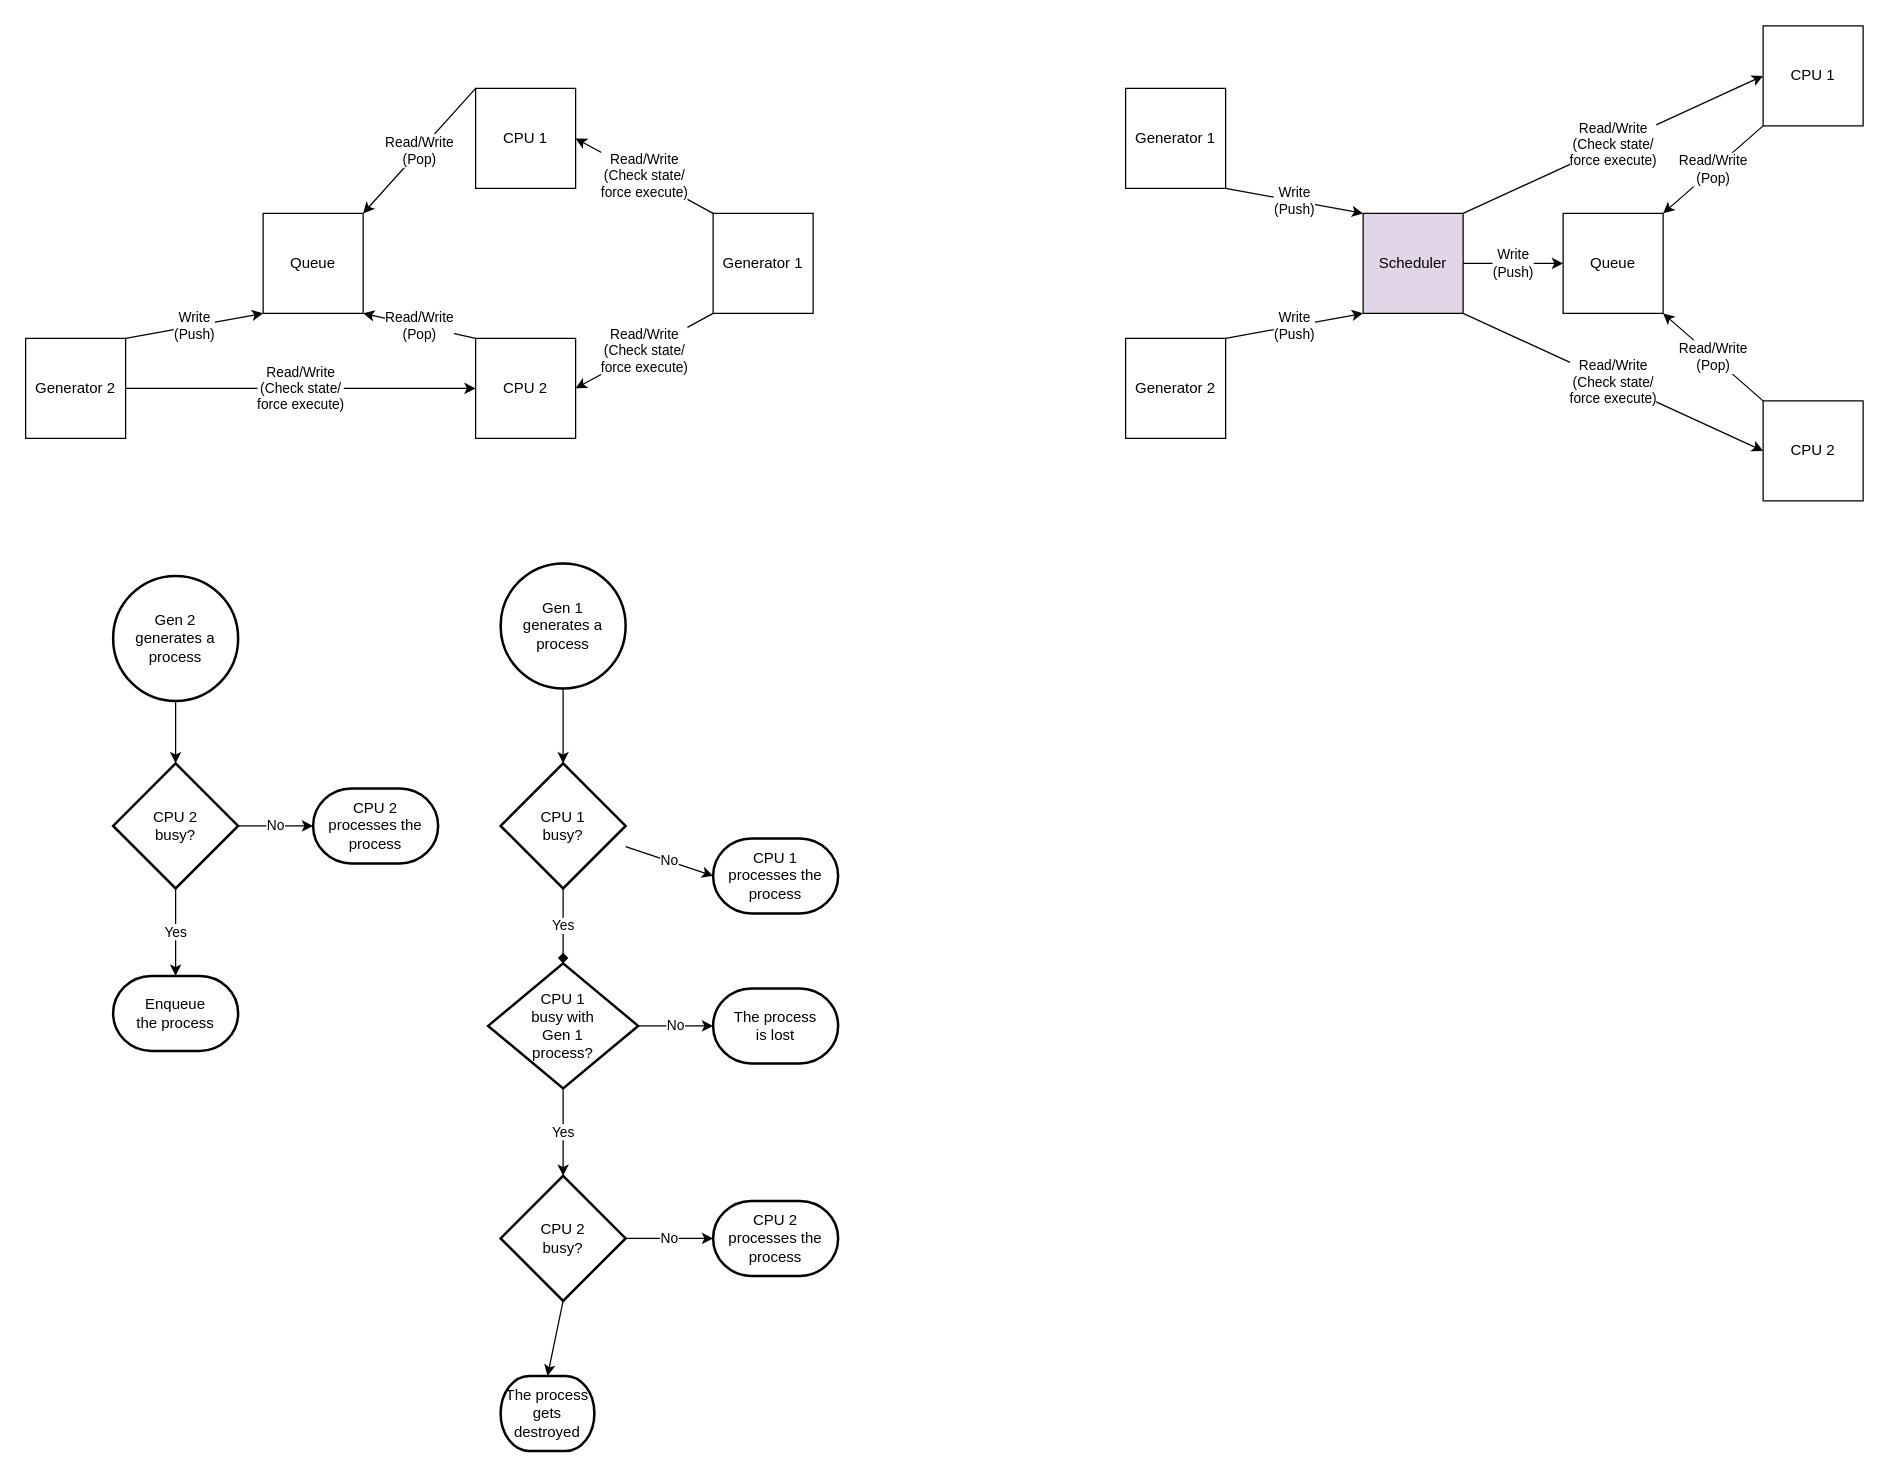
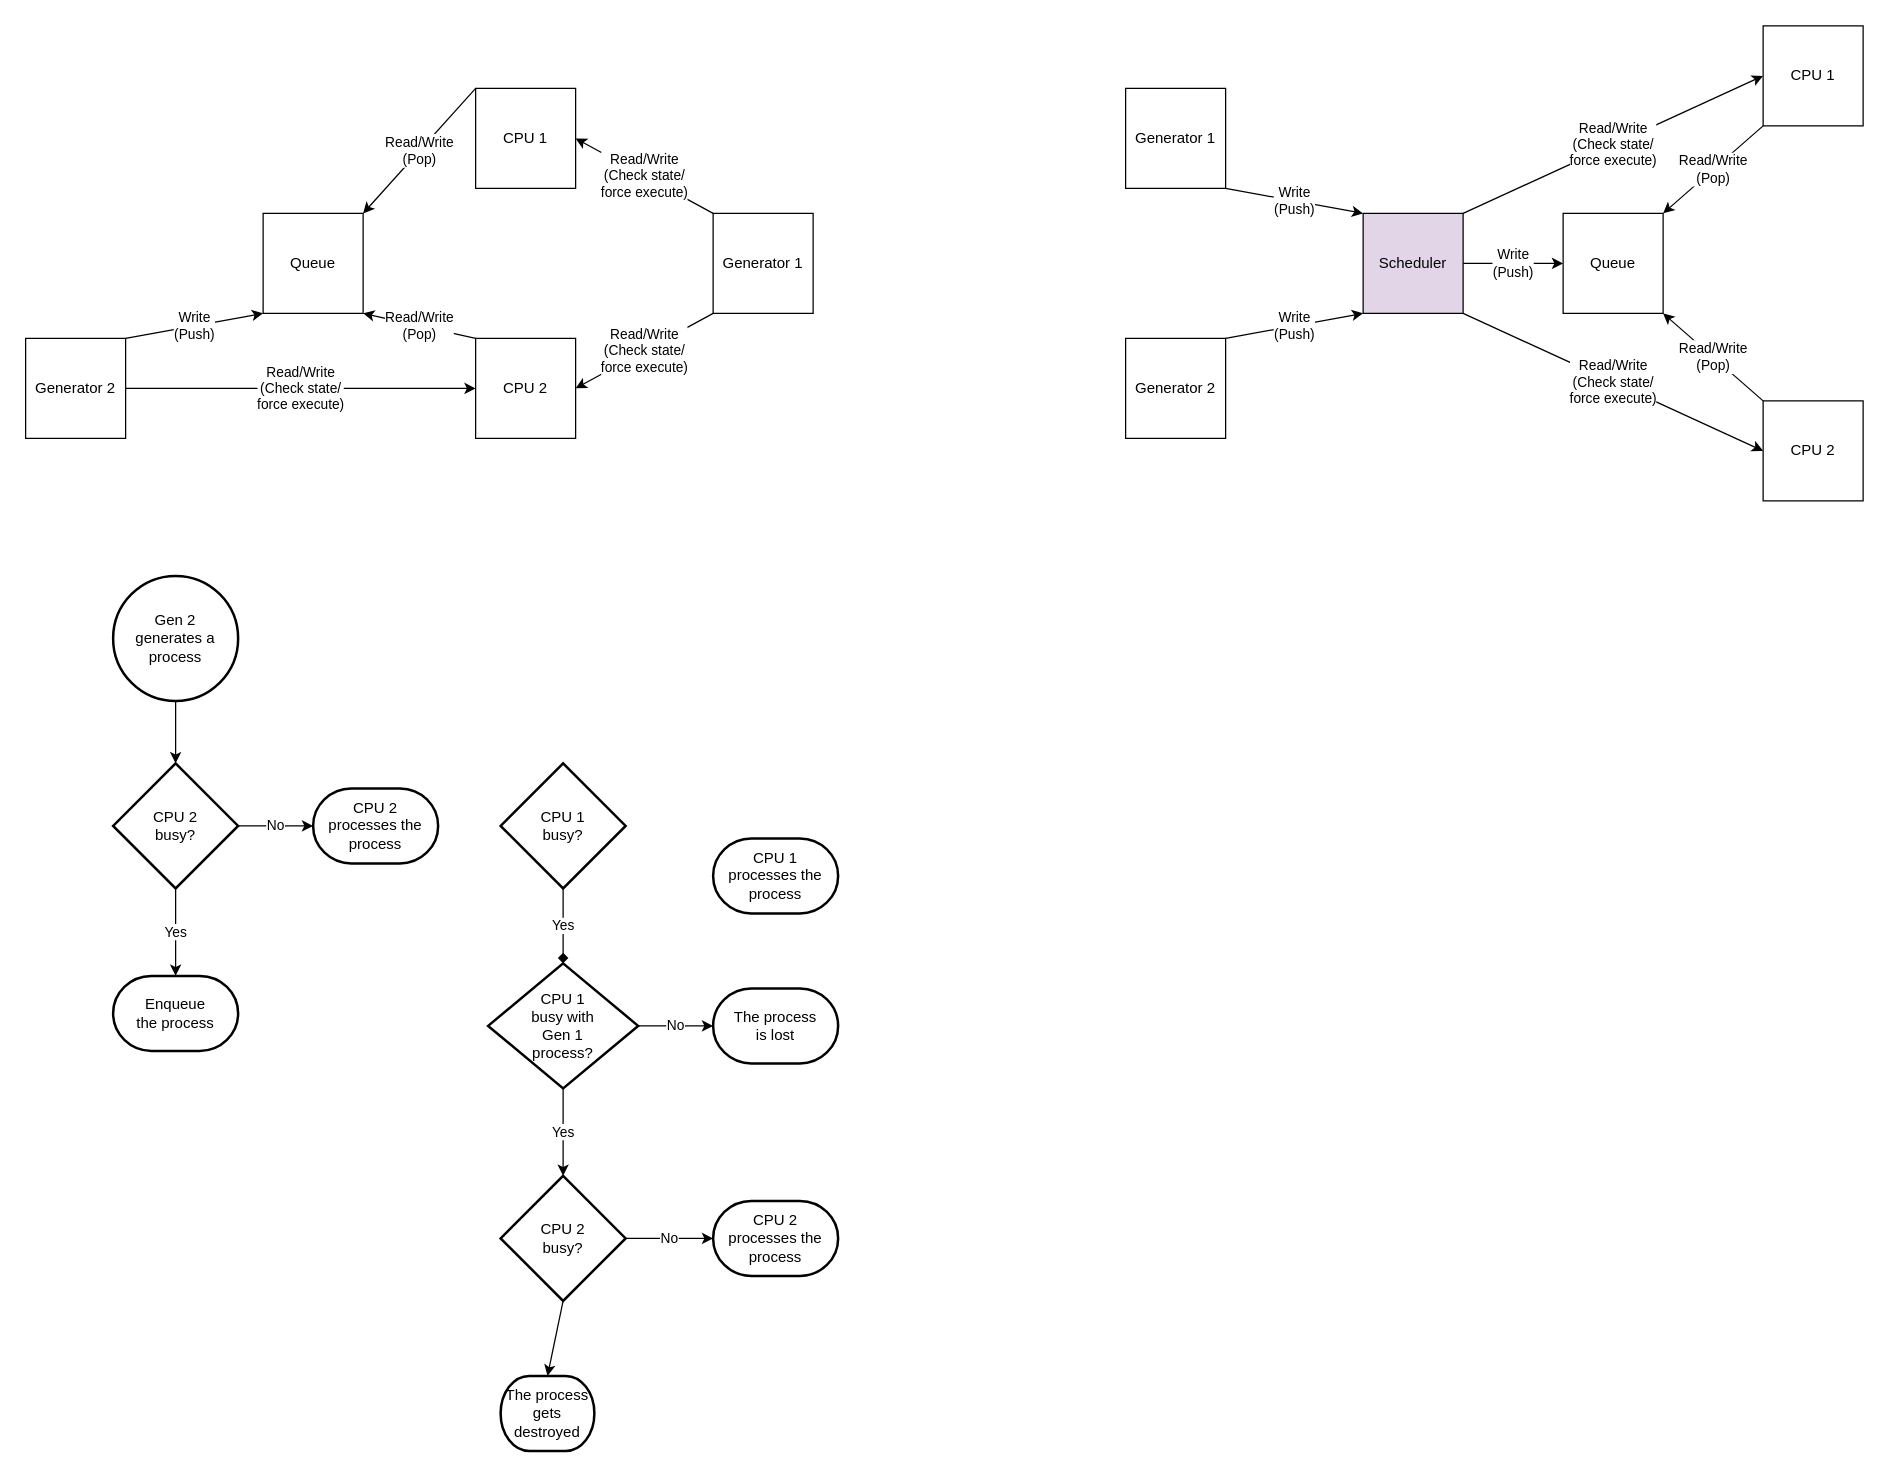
(563, 626) -> none
(563, 721) -> none
(666, 860) -> none
